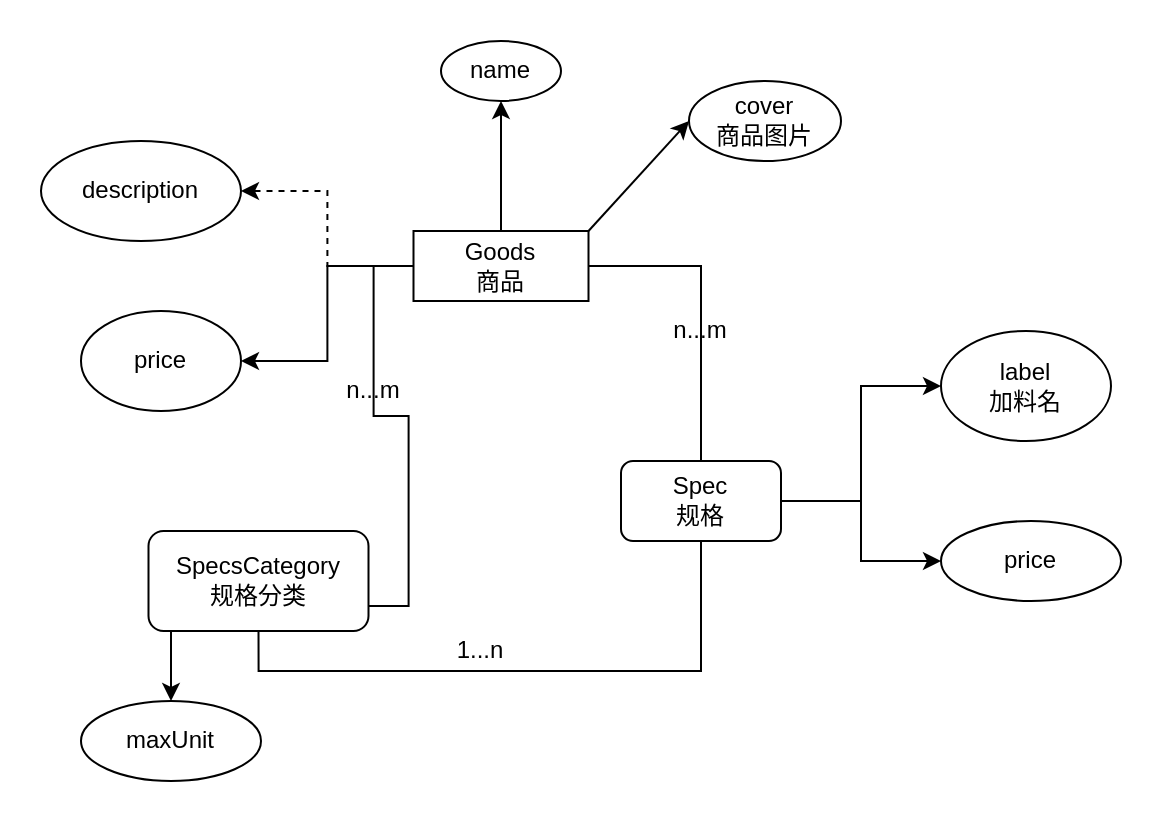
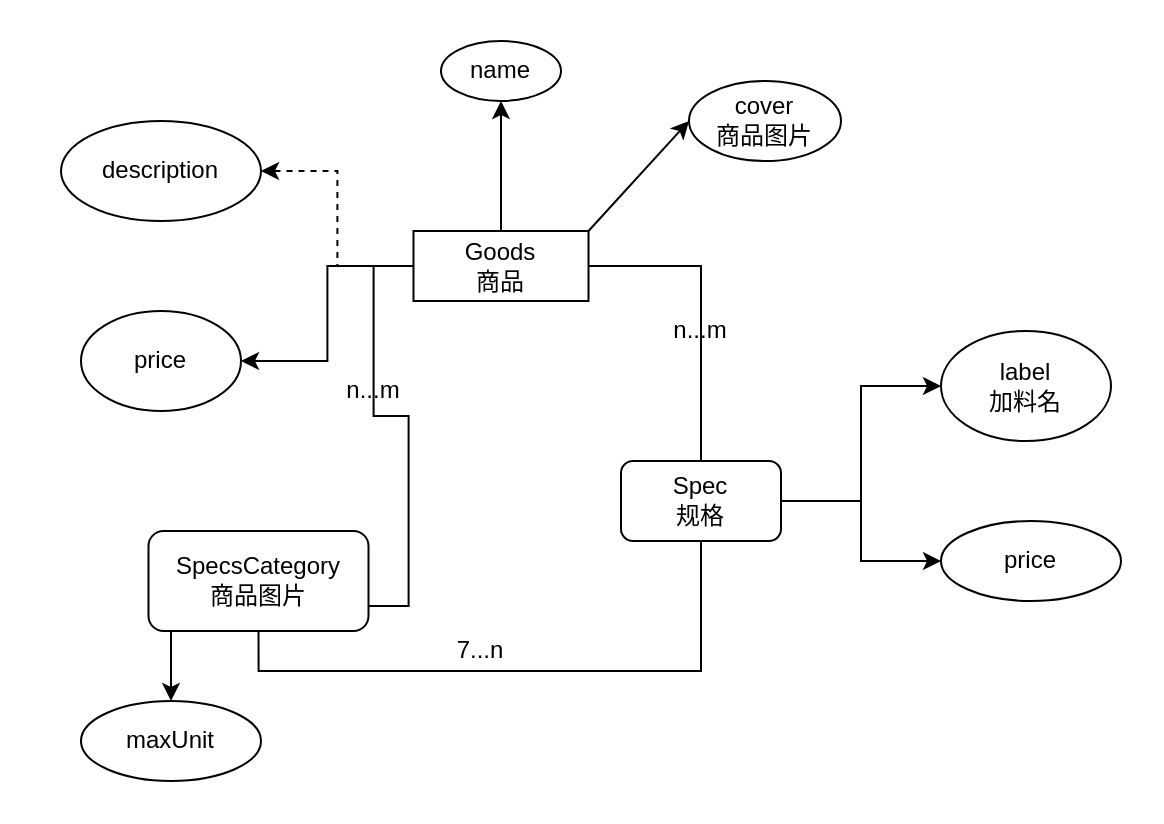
(141, 191) -> (161, 171)
(259, 581) -> (259, 581)
(481, 651) -> (481, 651)
